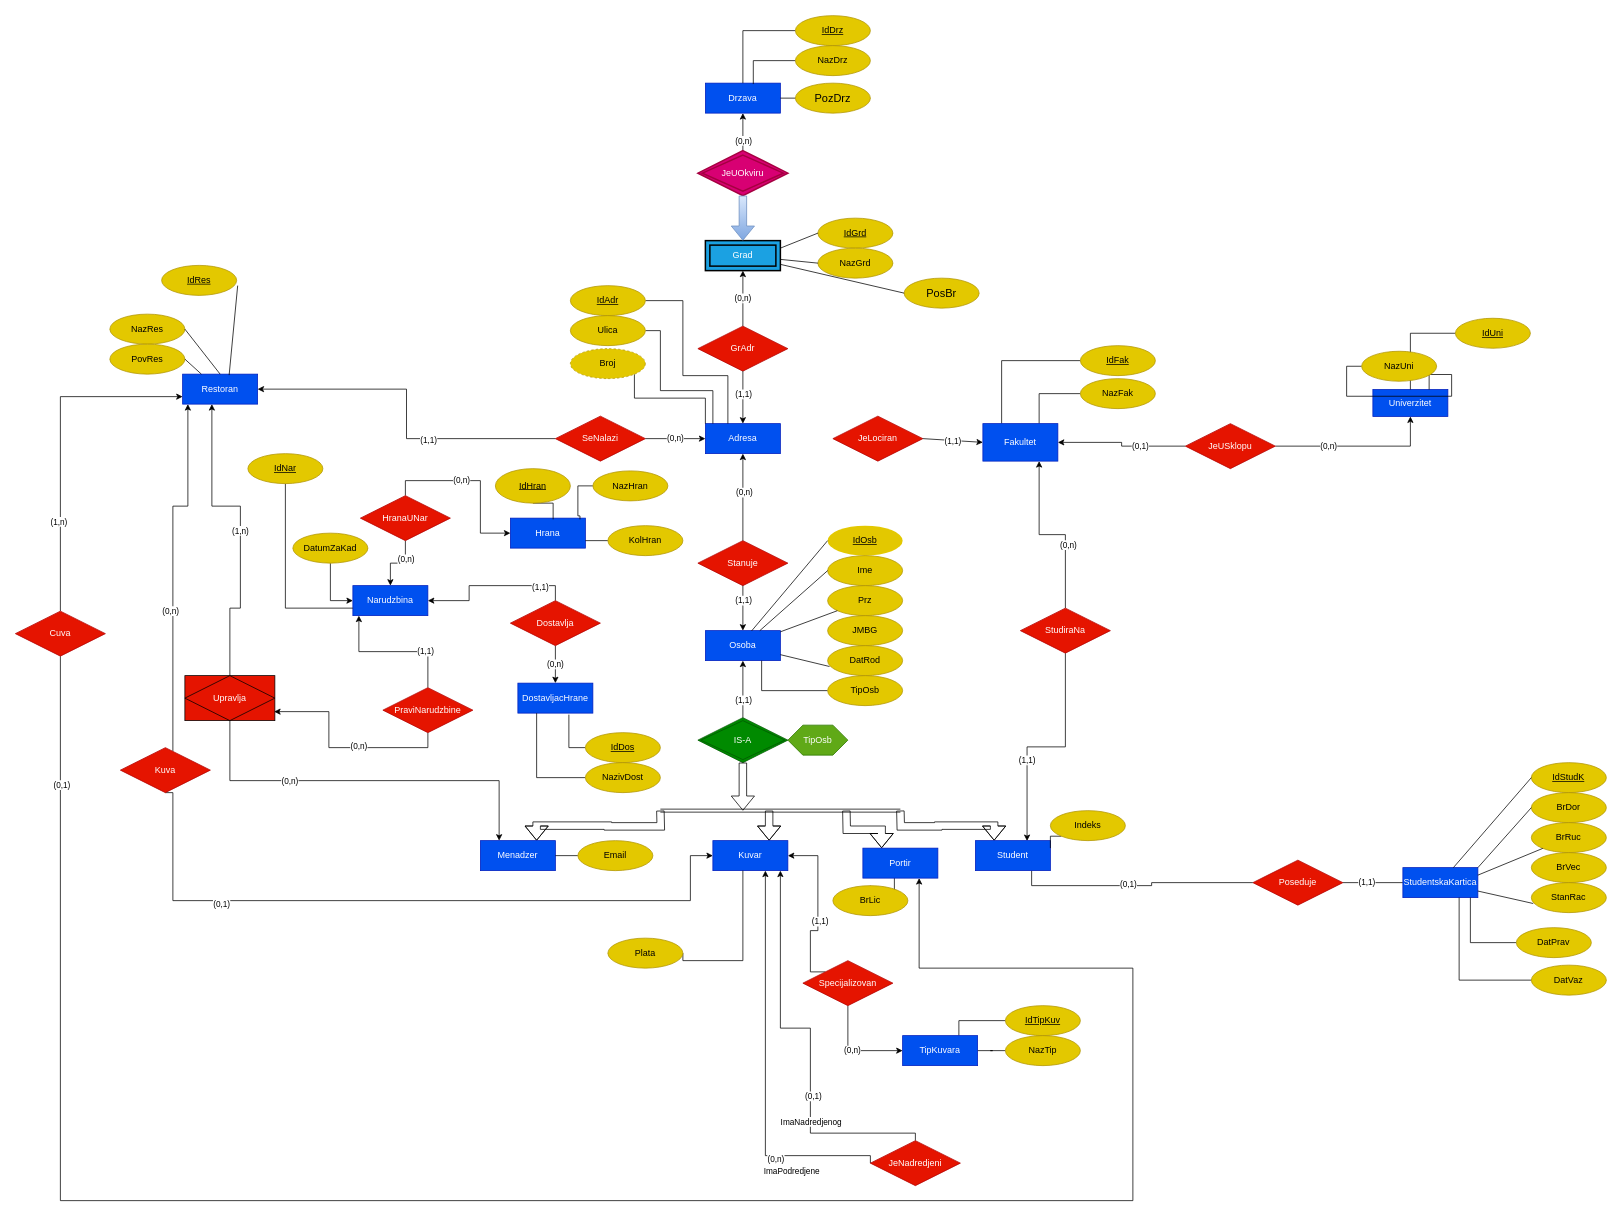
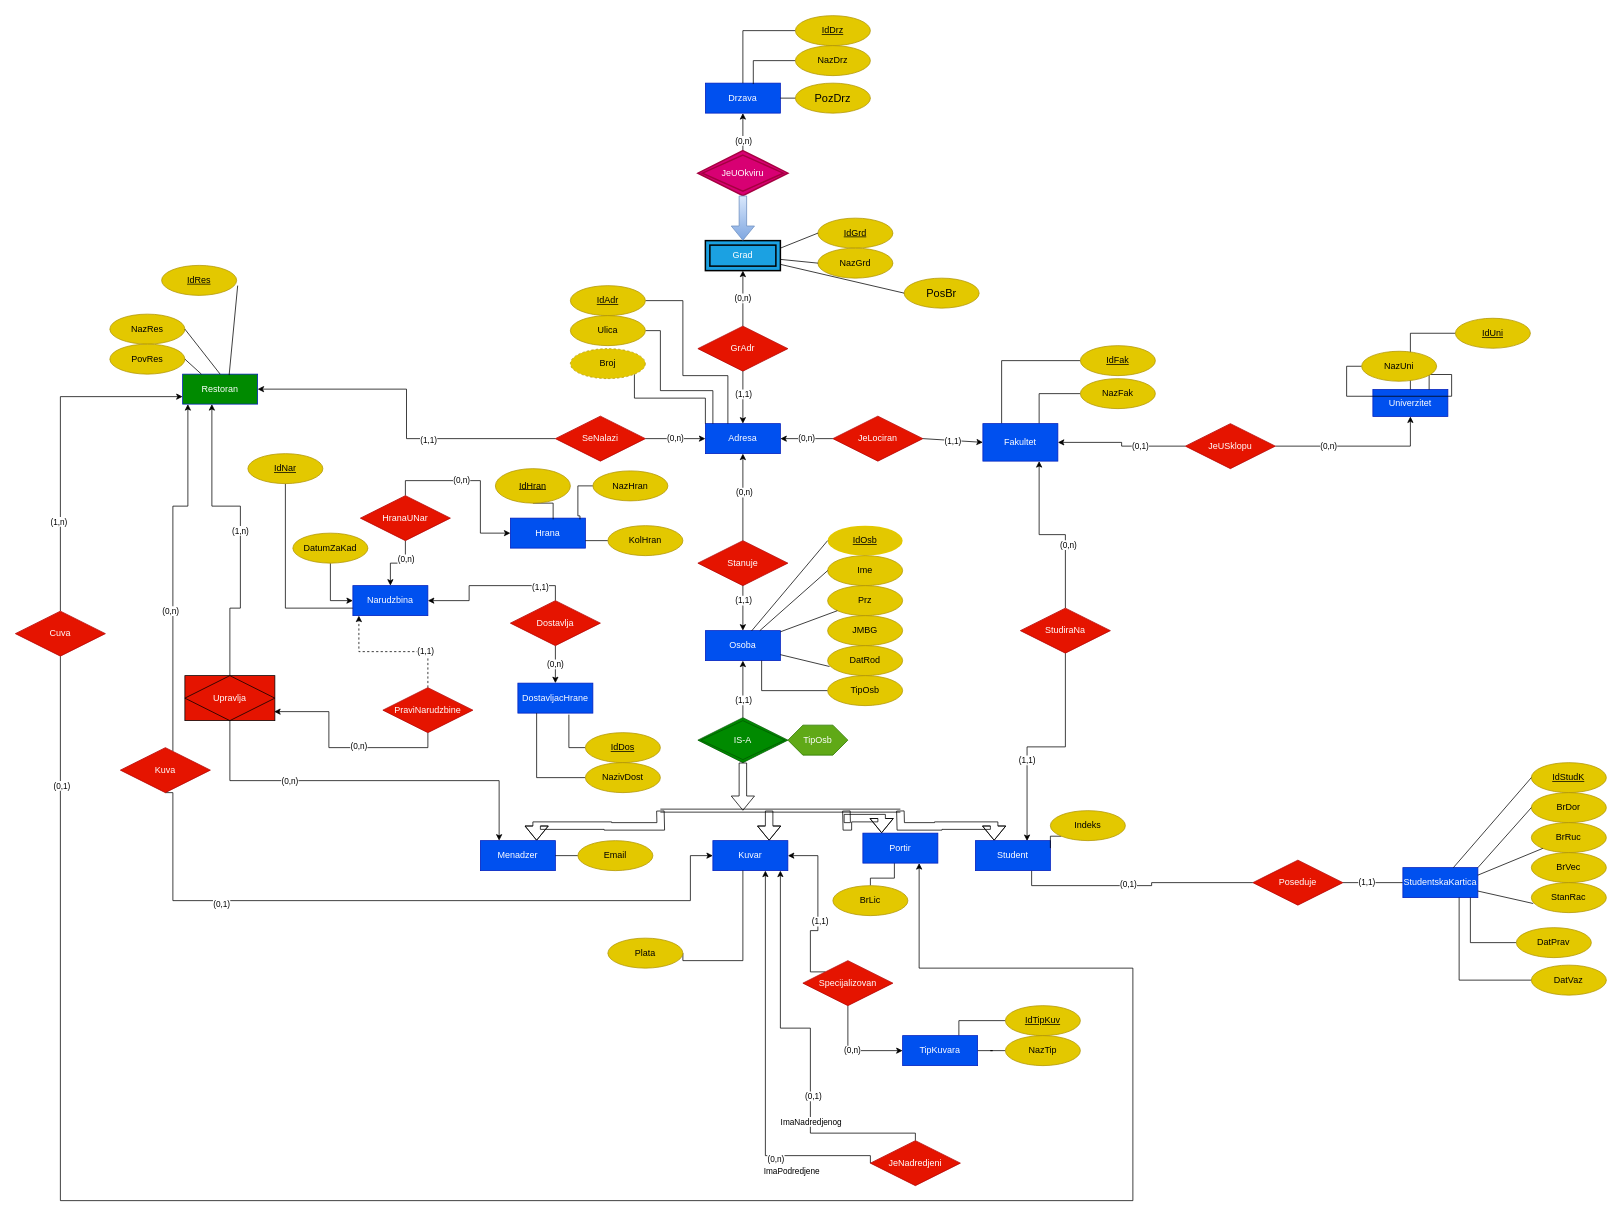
(220, 389) -> (220, 389)
none -> (810, 438)
(373, 651) -> (373, 651)
(900, 863) -> (900, 848)
